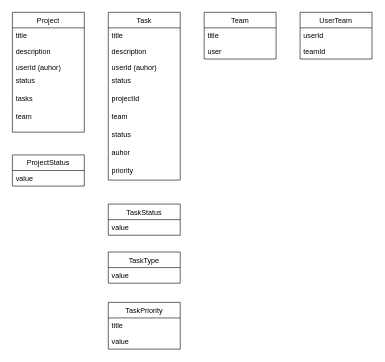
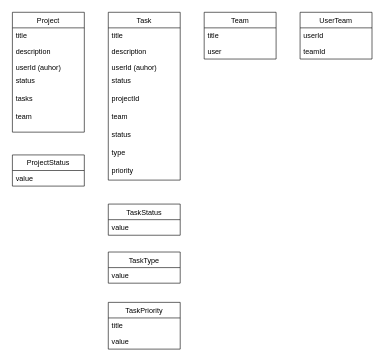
(122, 152) -> (120, 152)
